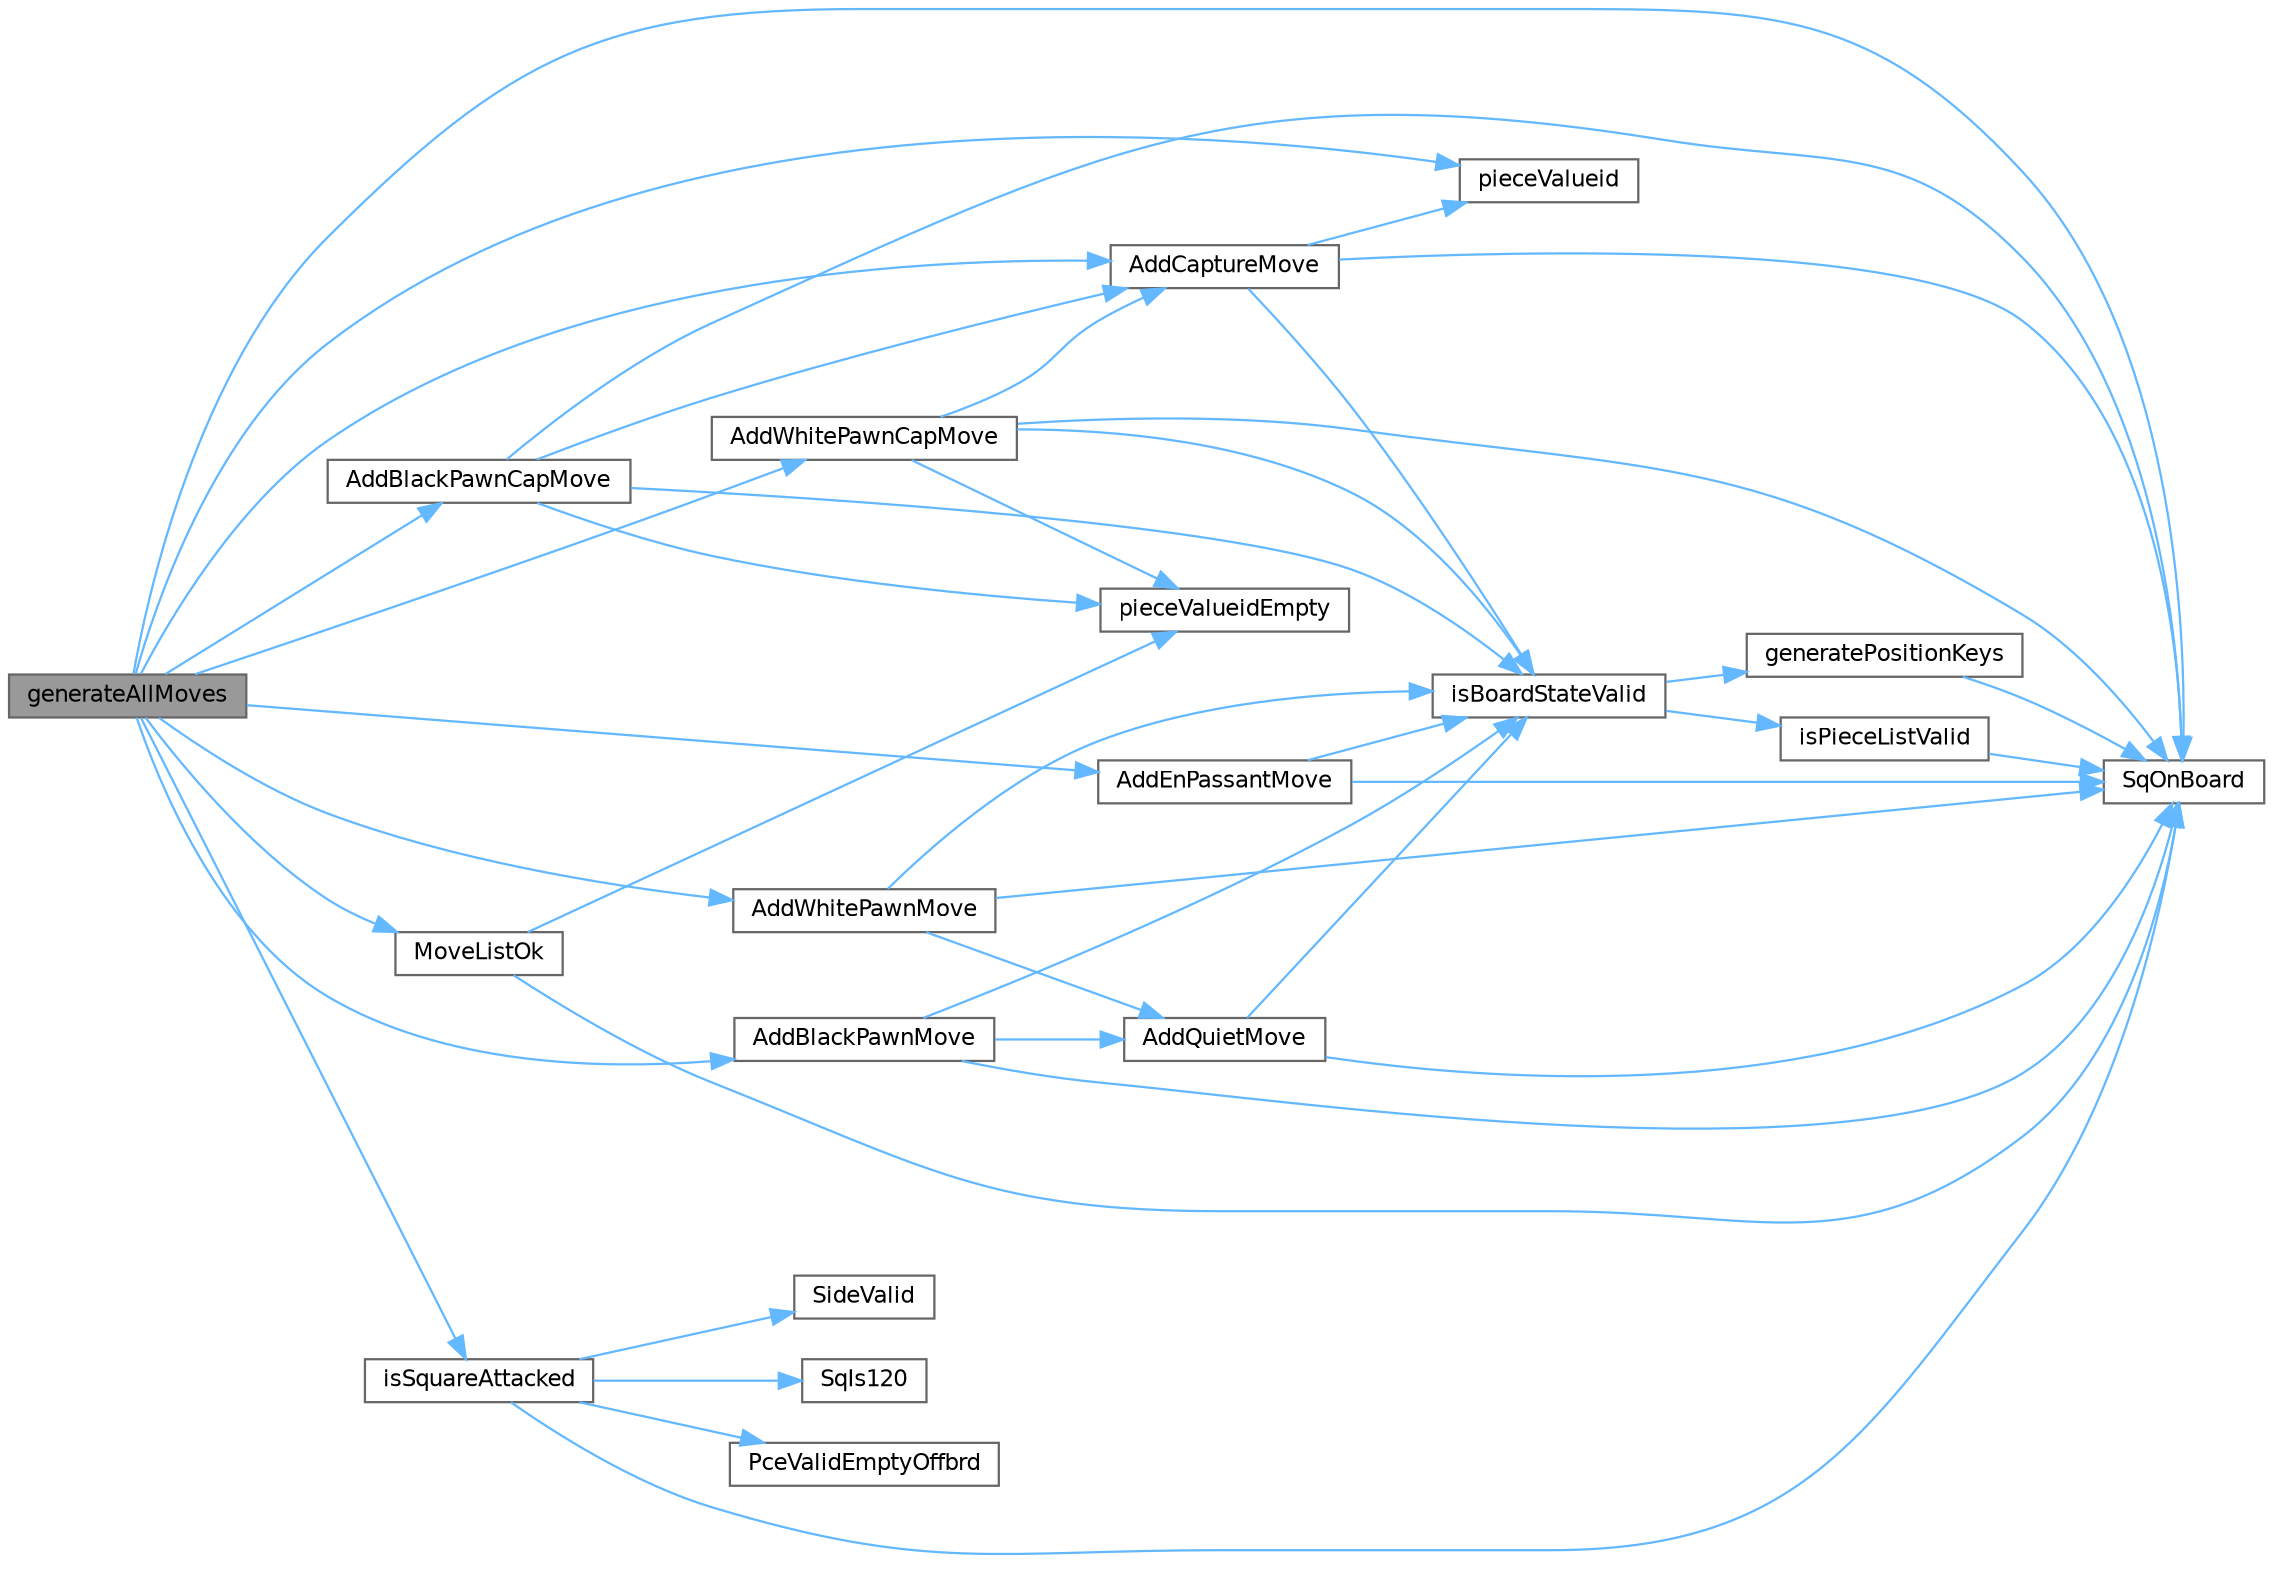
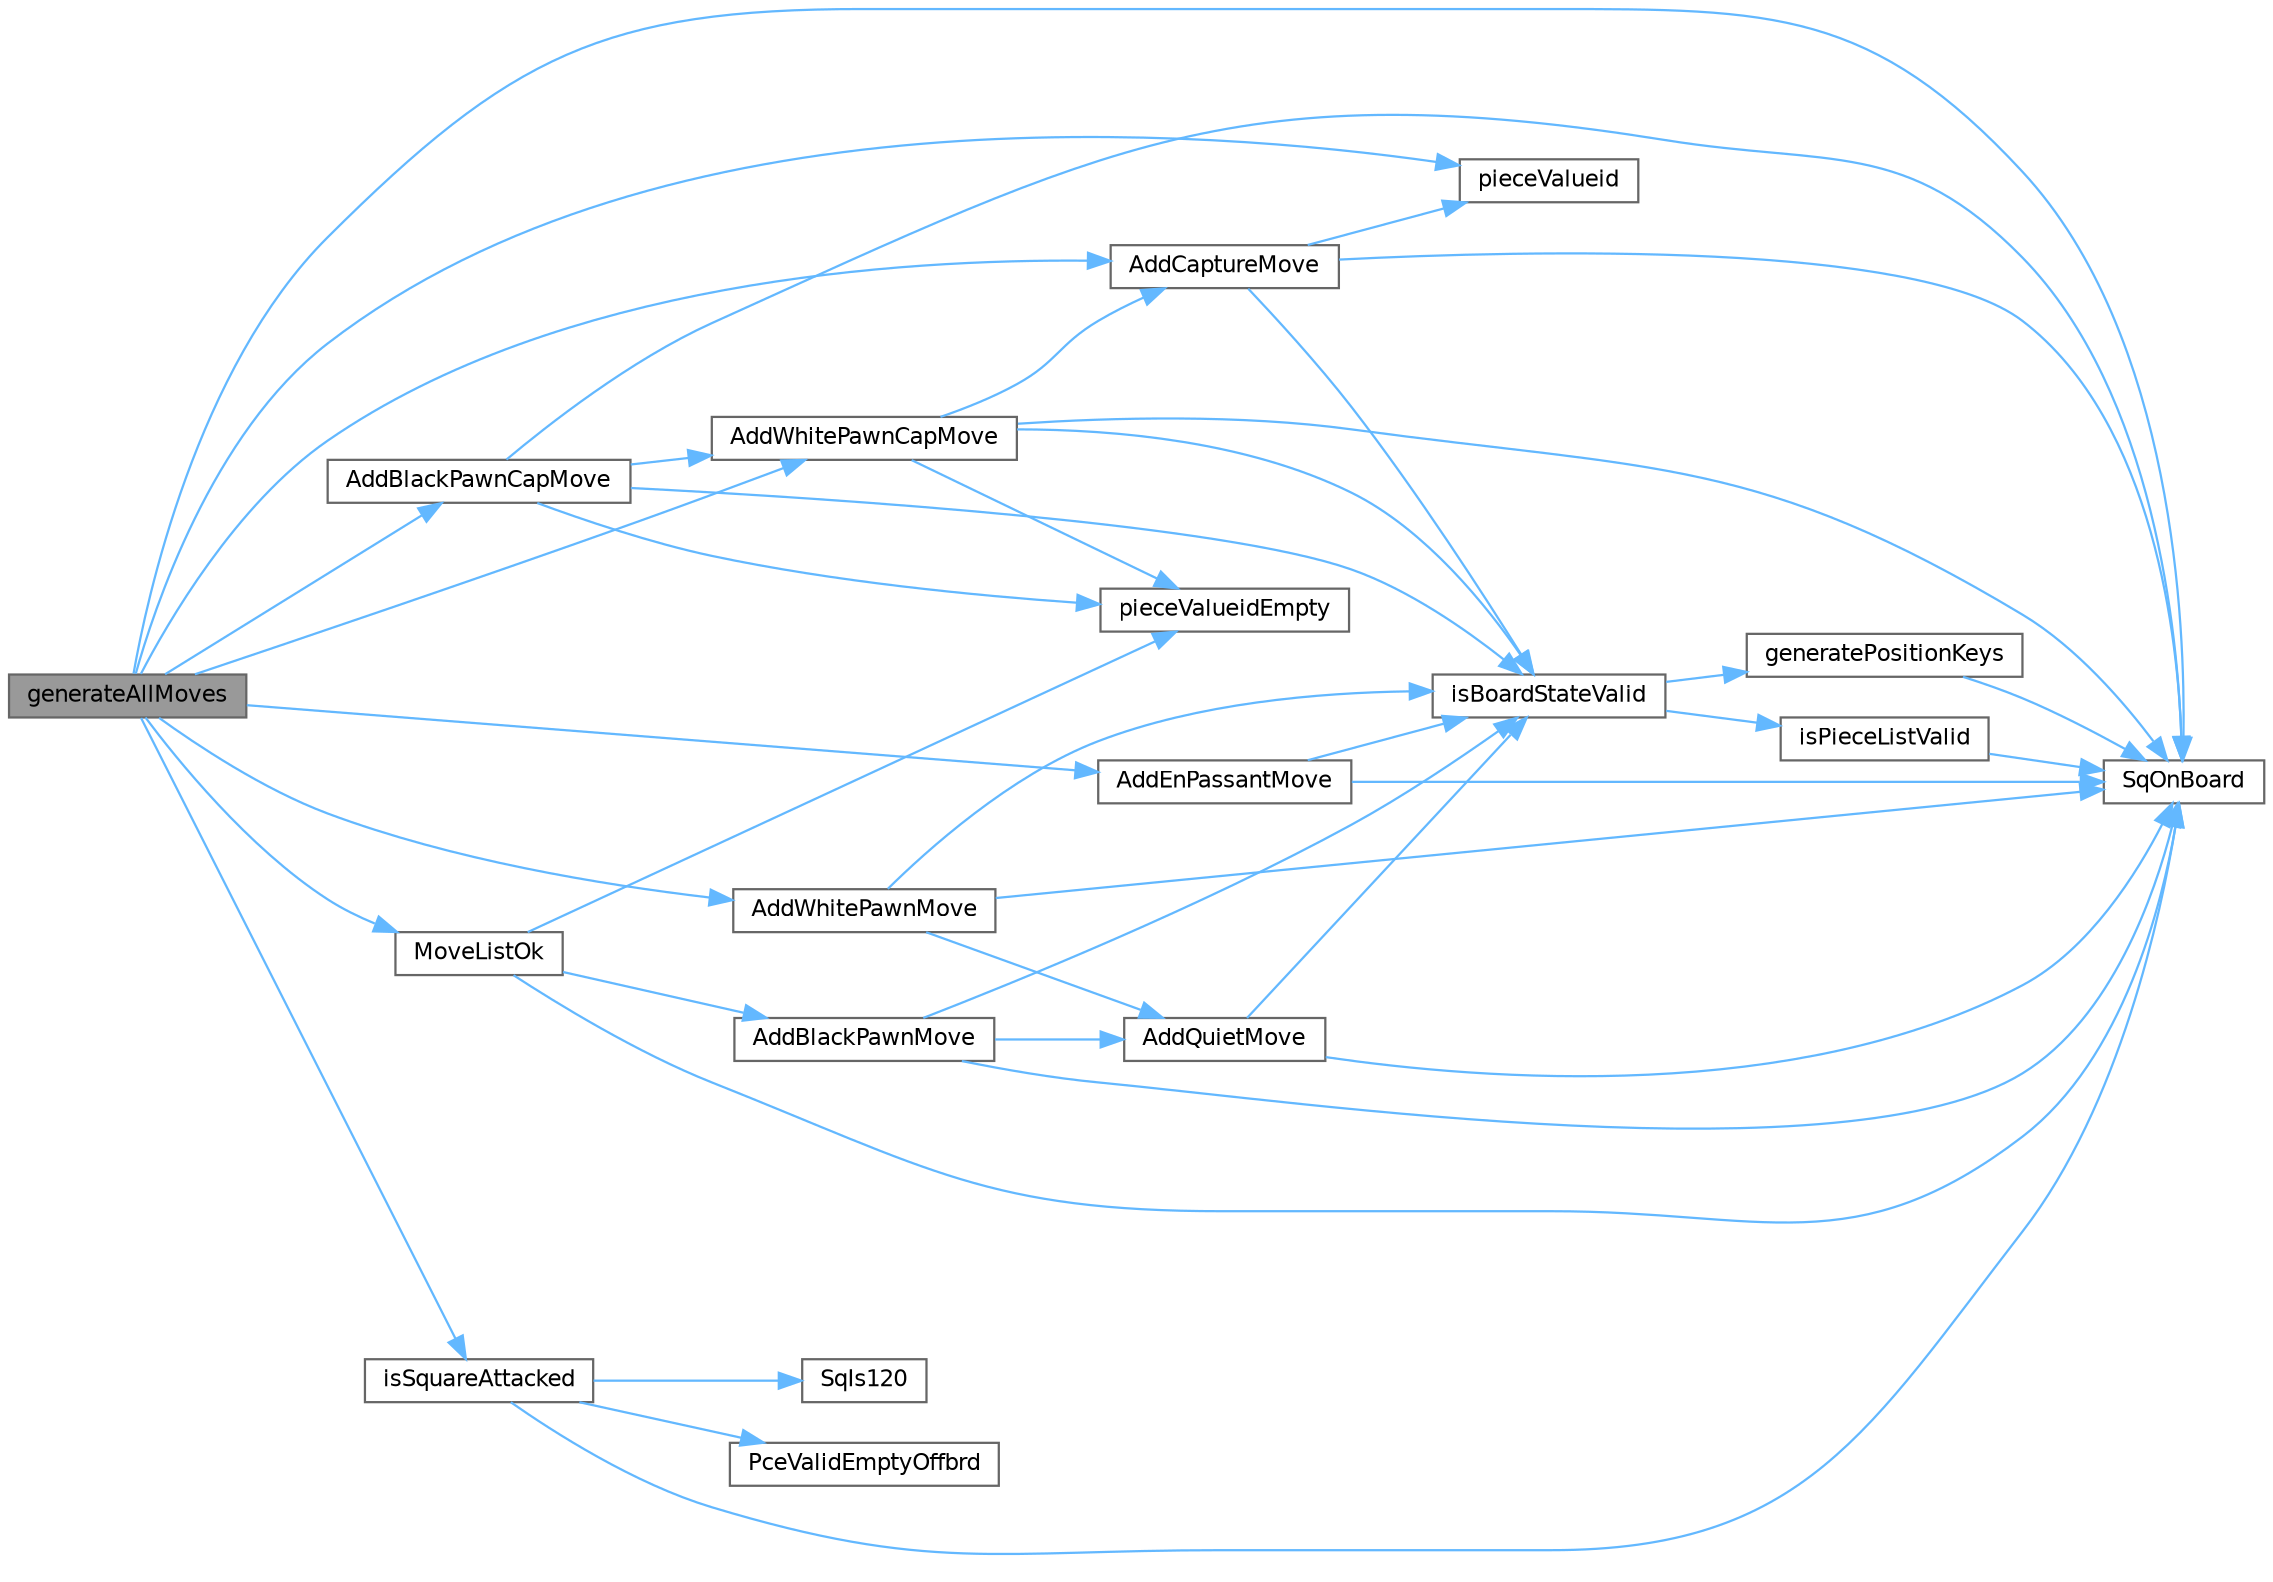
(818, 367) -> (660, 461)
(350, 1008) -> (653, 992)
(864, 1297) -> none
